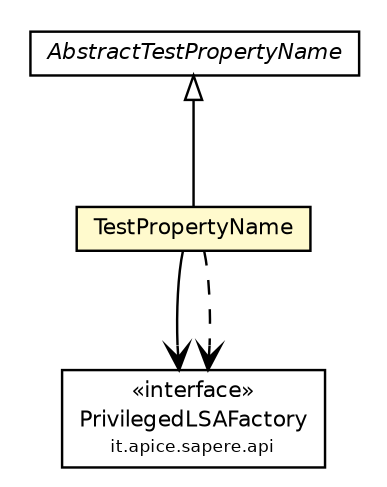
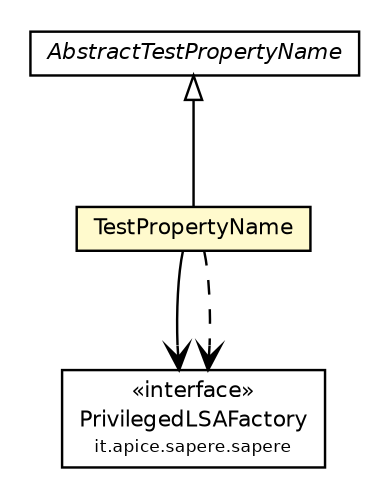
(194, 447) -> (194, 447)
